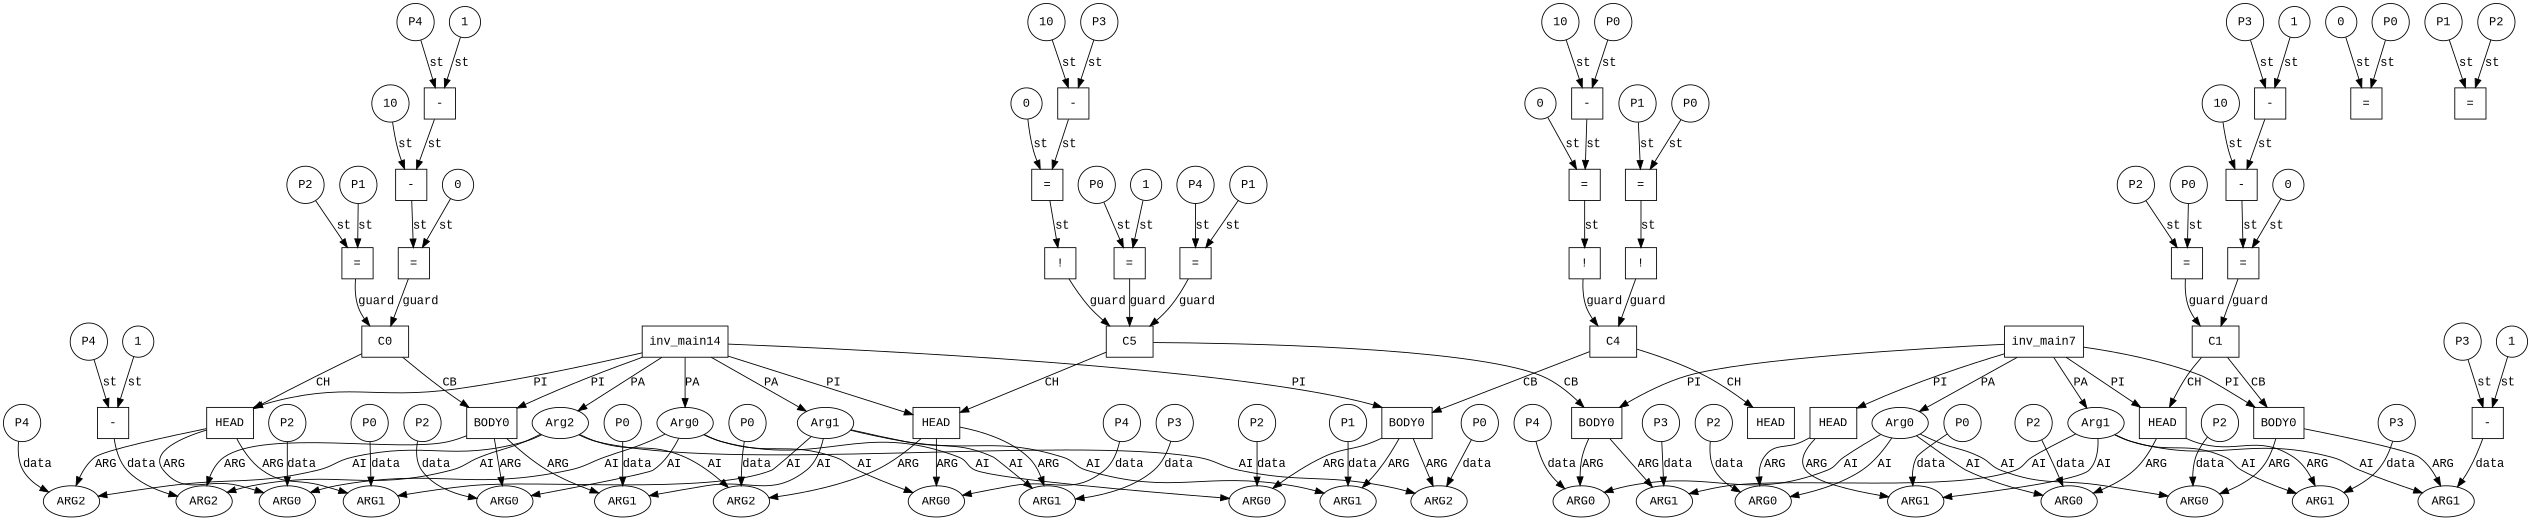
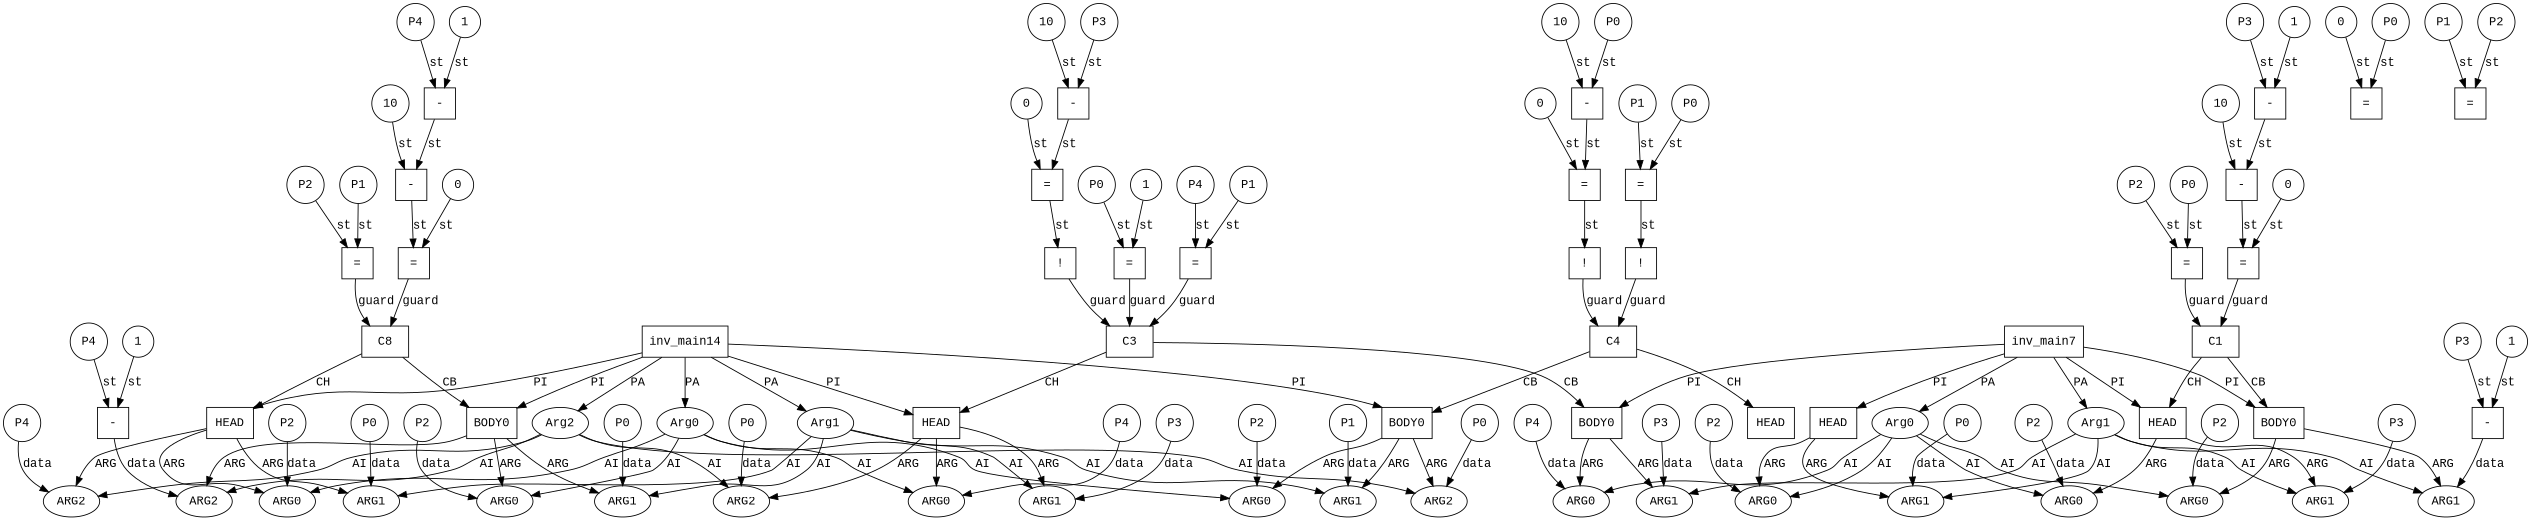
(385, 342) -> (385, 342)
(1130, 342) -> (1130, 342)
